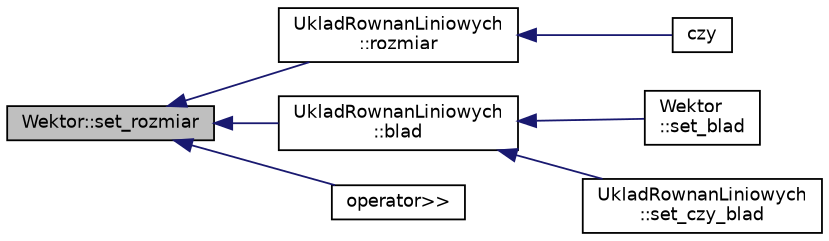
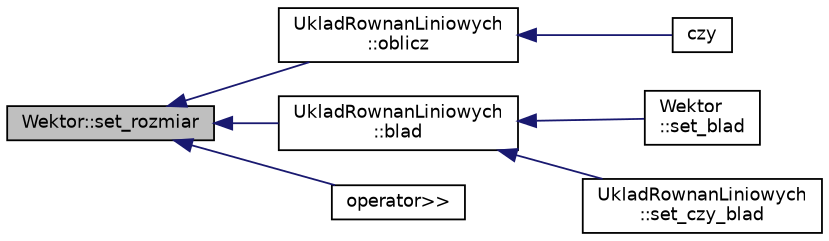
(398, 35) -> (398, 35)
